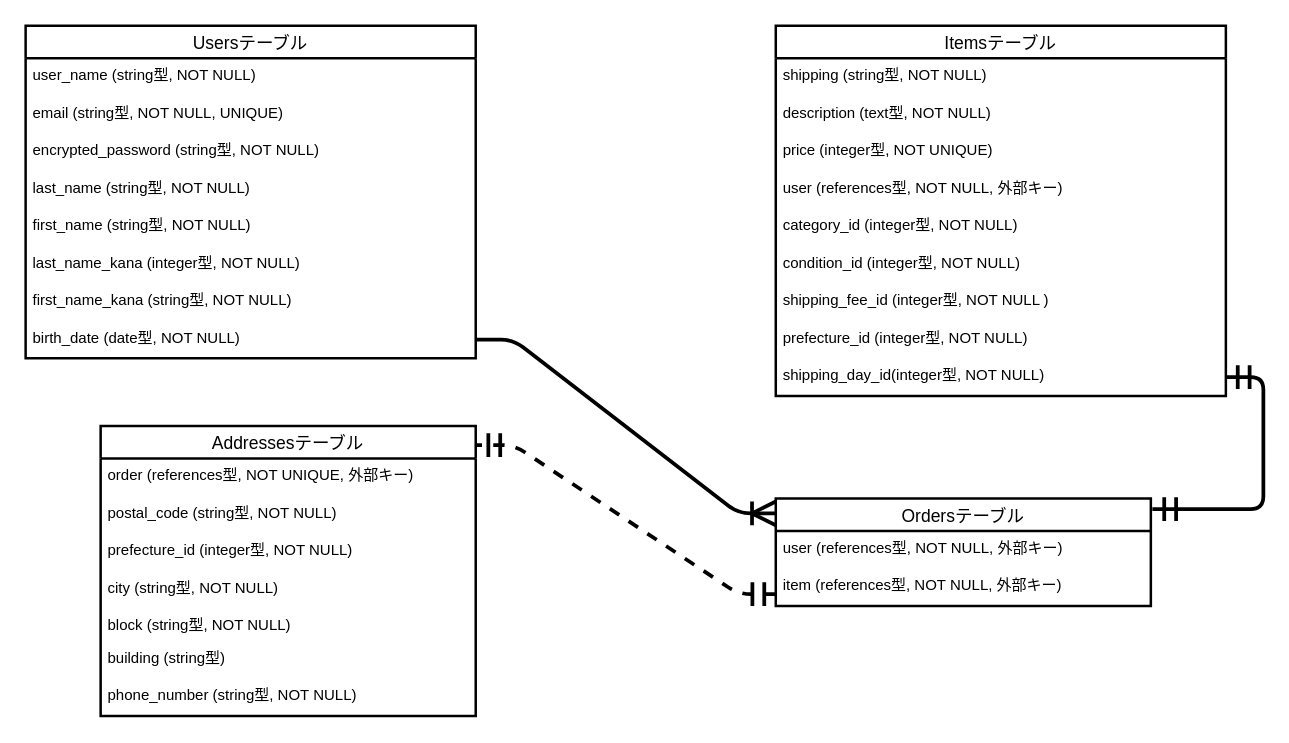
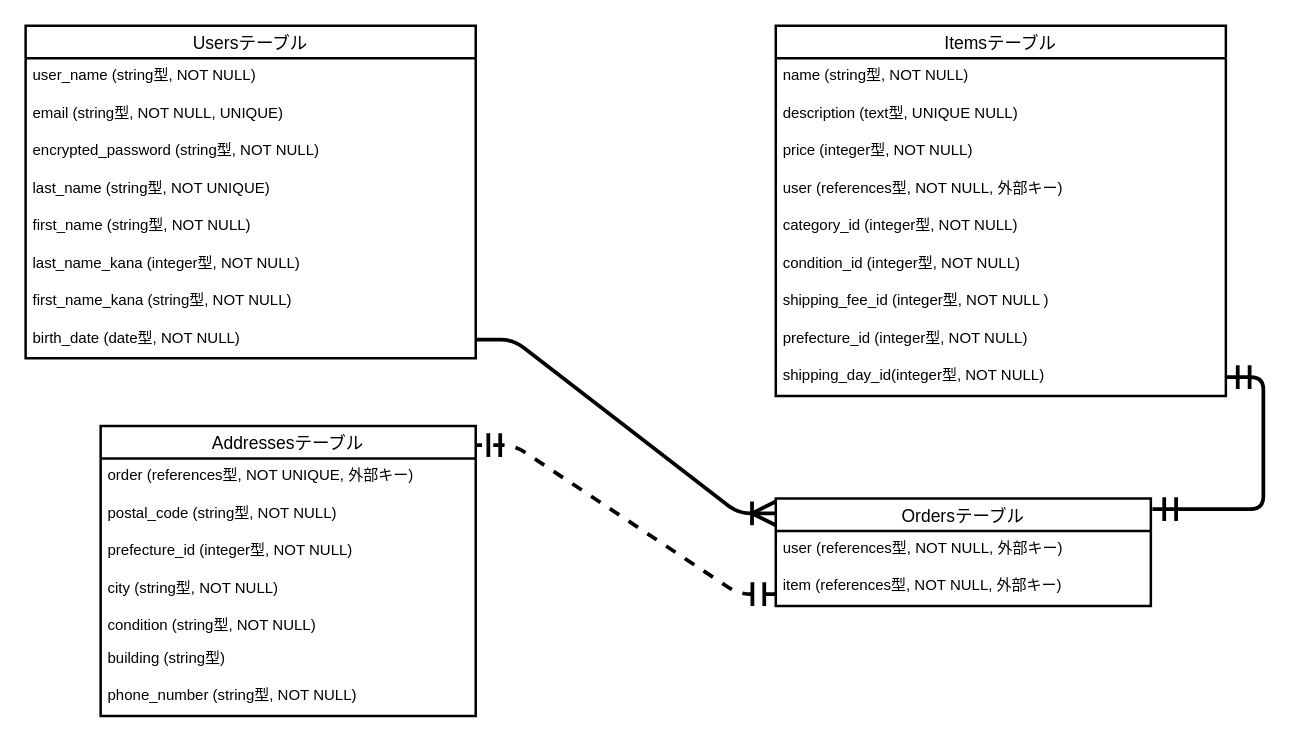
(890, 75) -> (877, 75)
(896, 113) -> (909, 113)
(892, 150) -> (883, 150)
(146, 188) -> (154, 188)
(204, 625) -> (219, 625)
